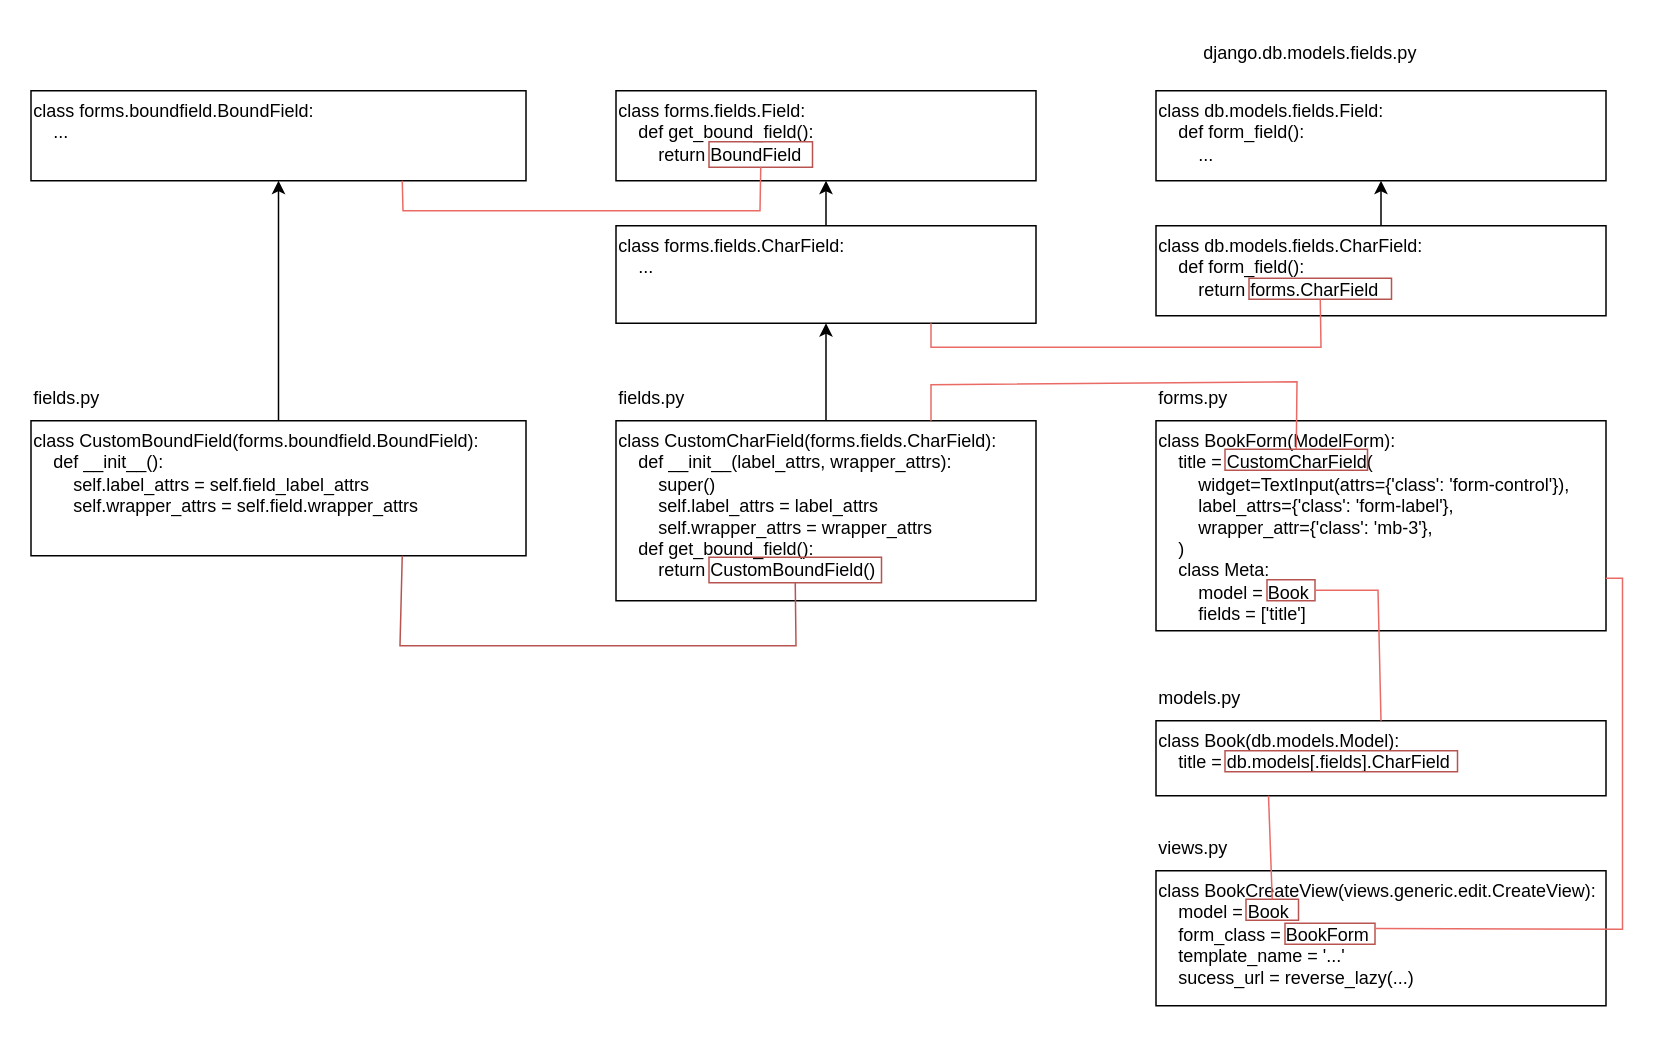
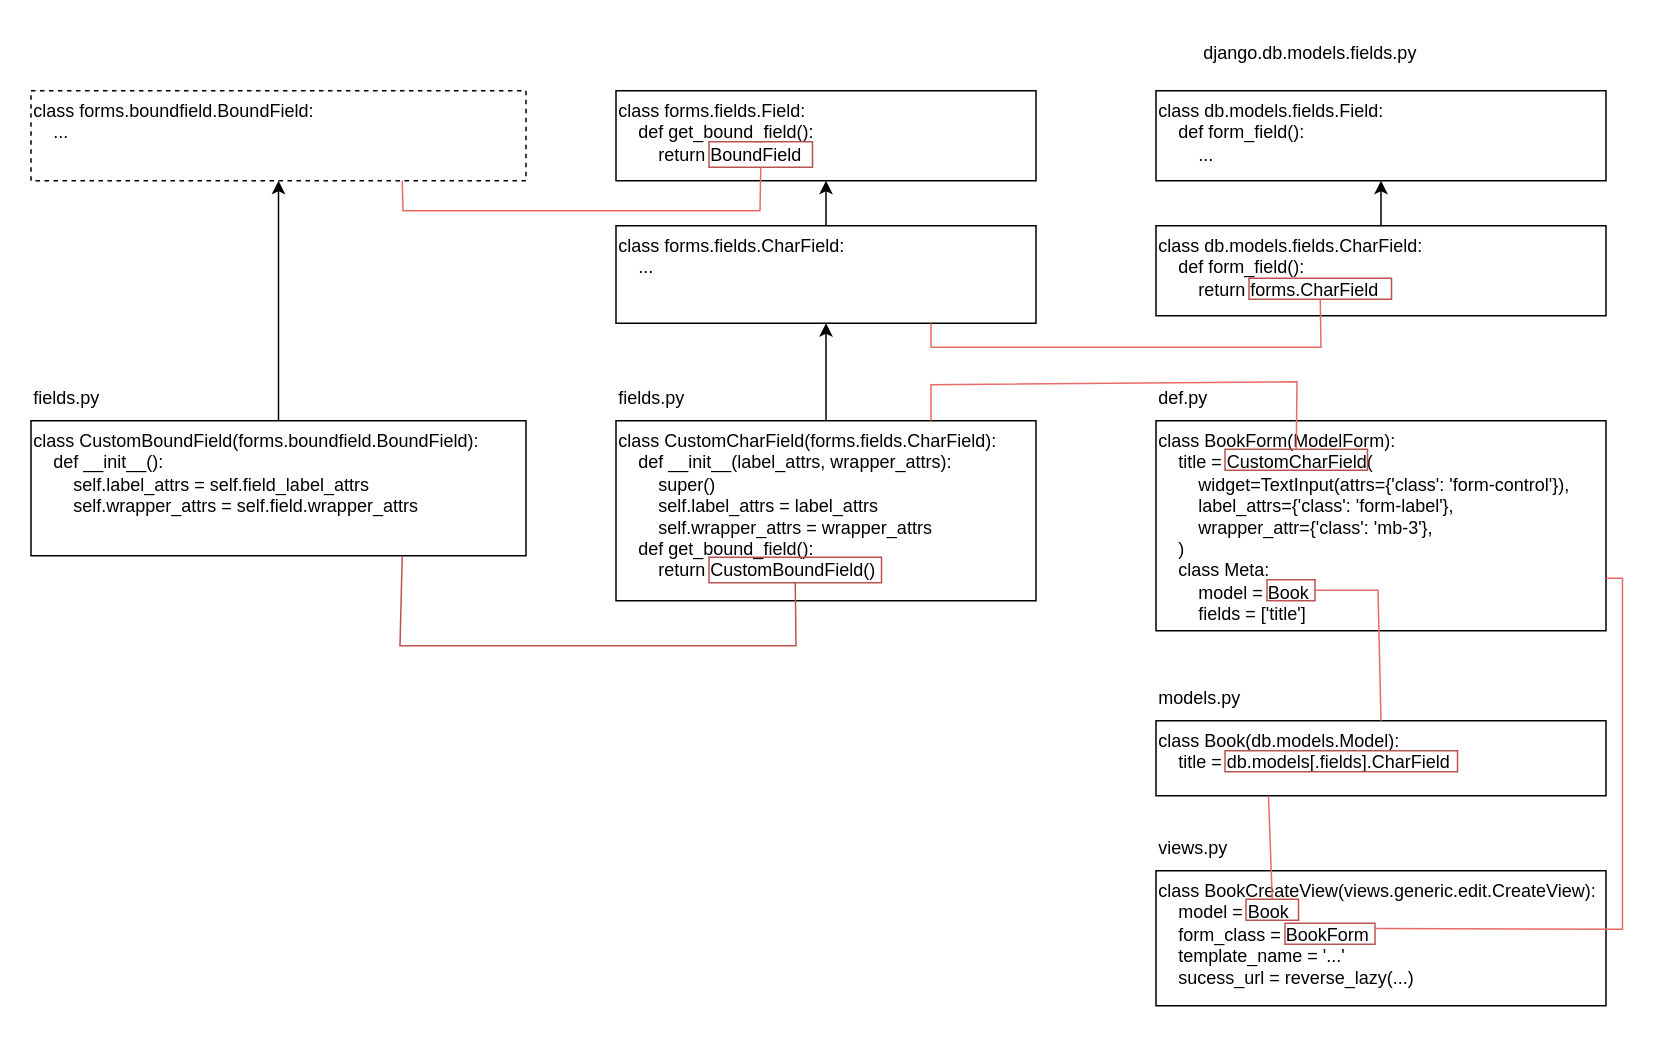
(278, 136) -> (278, 136)
(1197, 398) -> (1187, 398)
